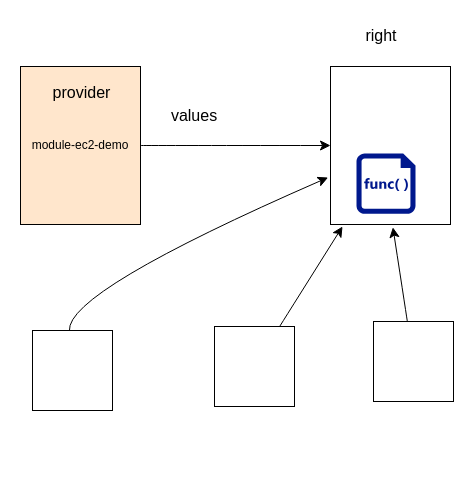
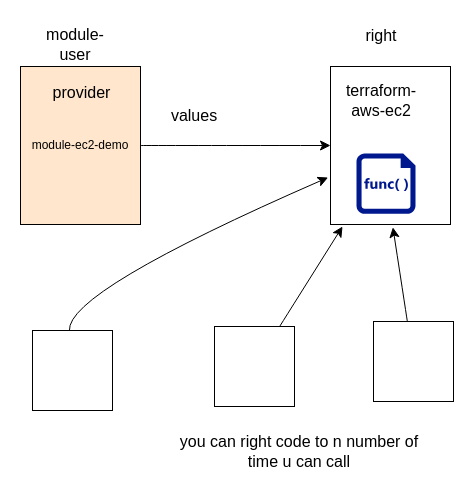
none -> (76, 45)
none -> (382, 101)
none -> (300, 452)
